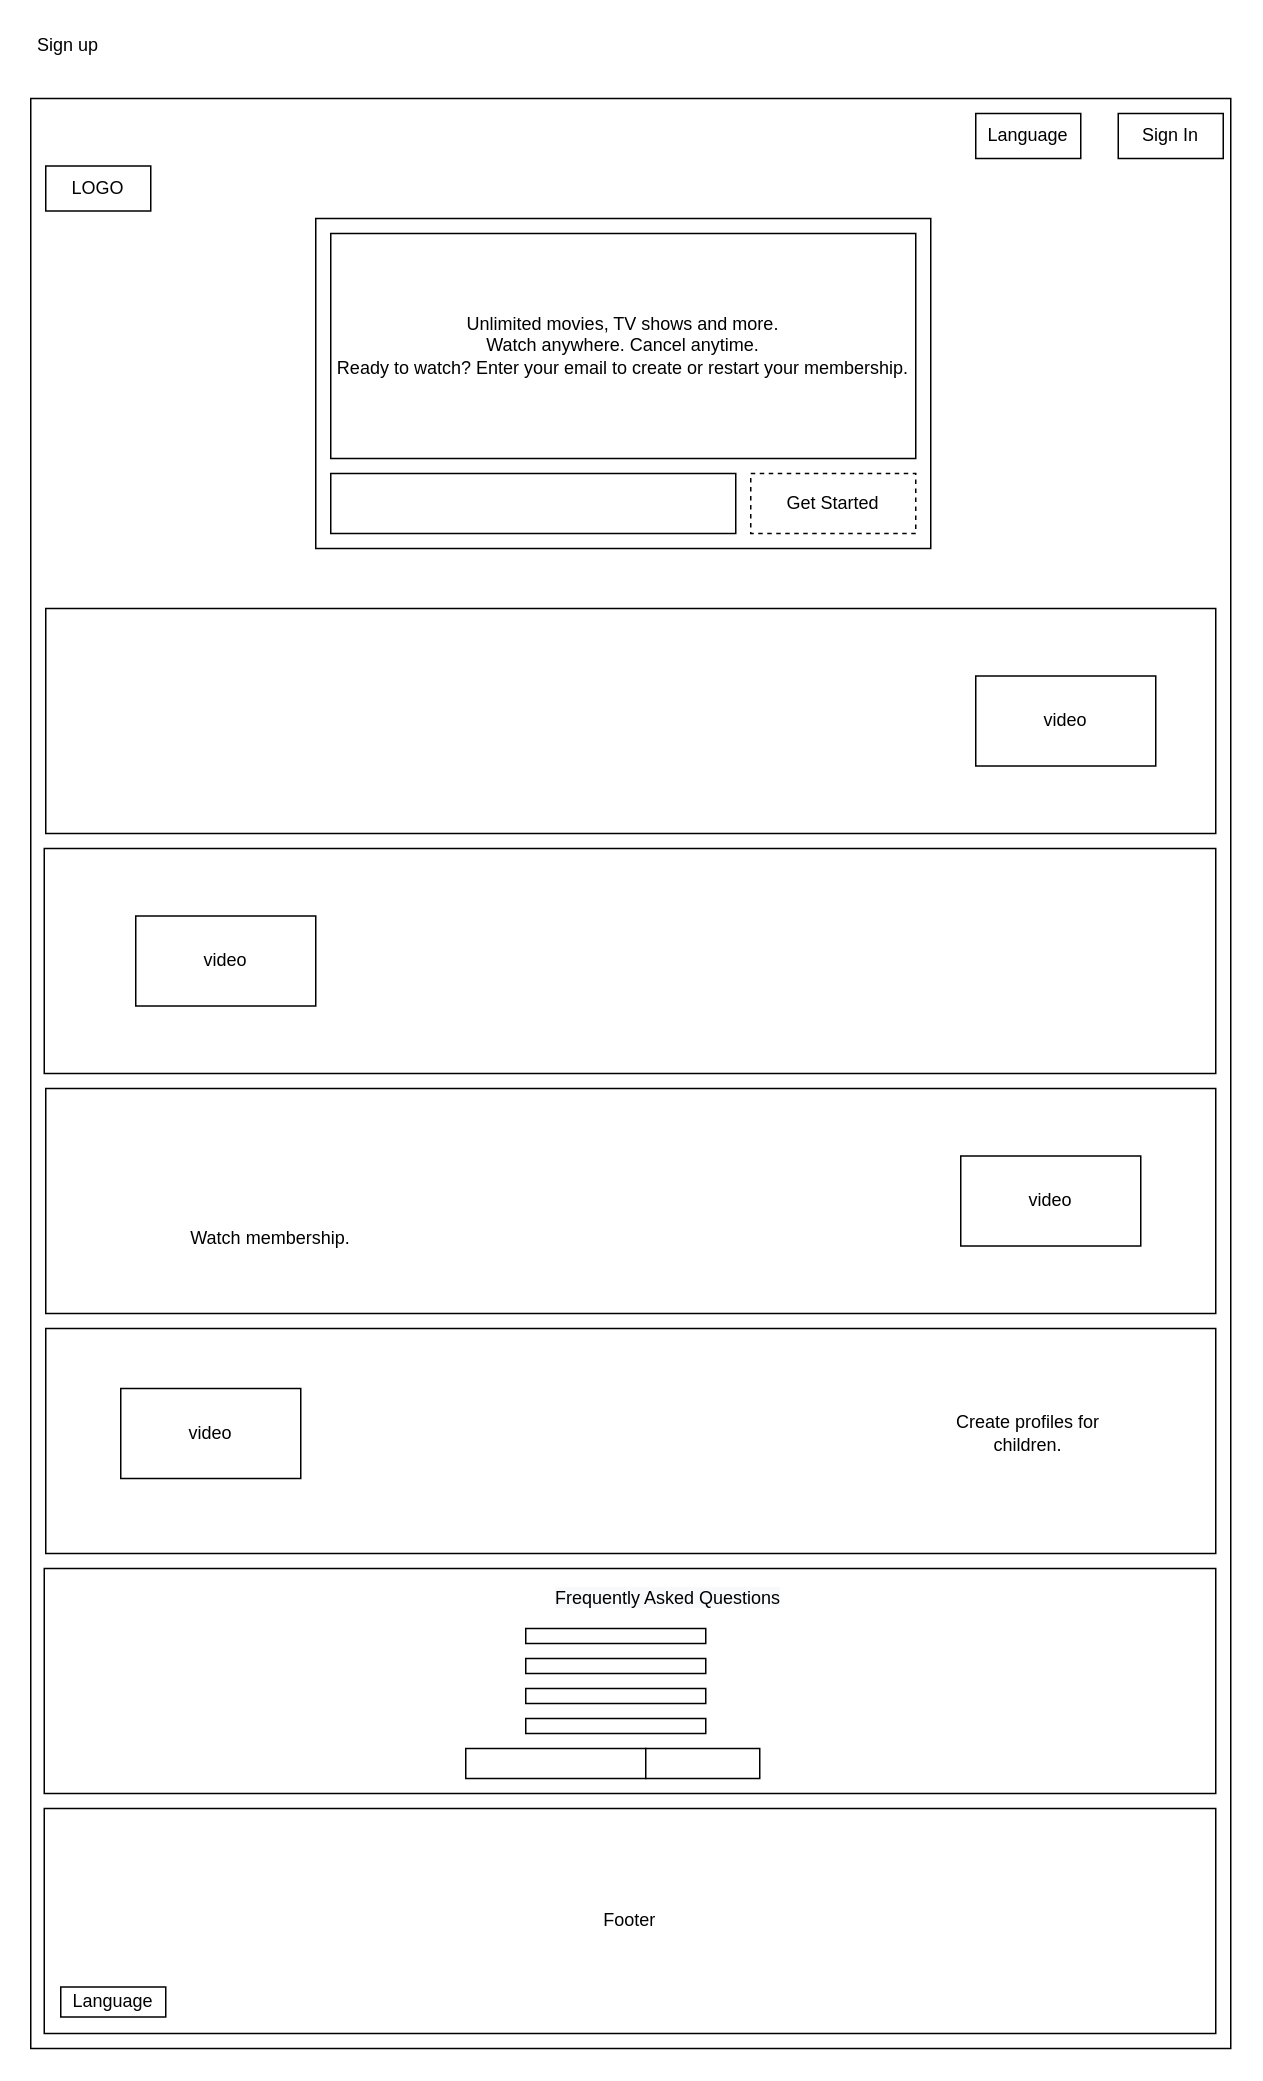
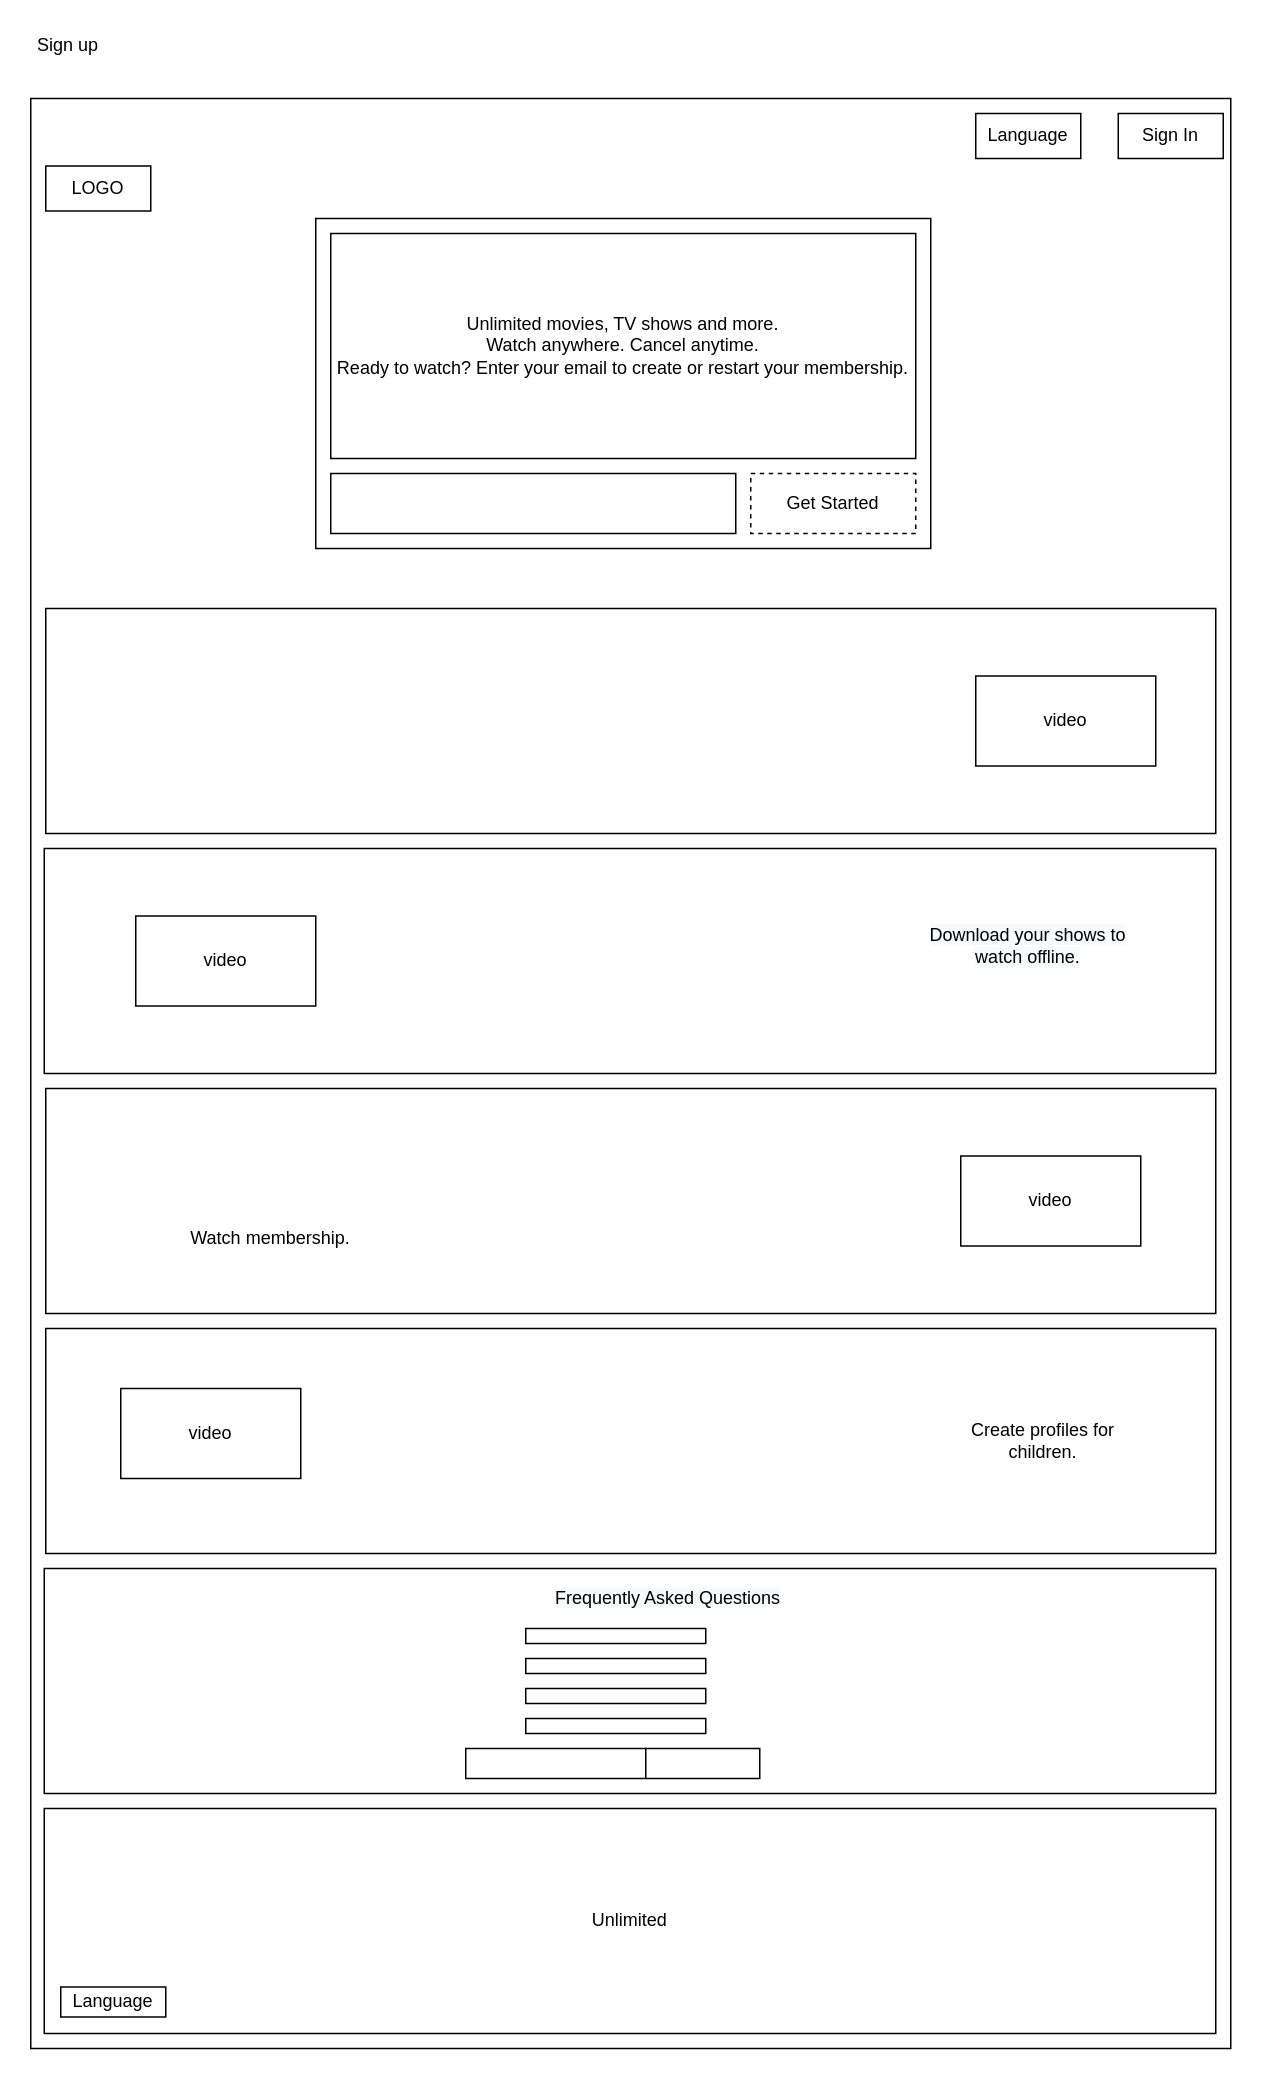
none -> (1028, 946)
(1028, 1433) -> (1043, 1441)
(630, 1921) -> (630, 1921)
